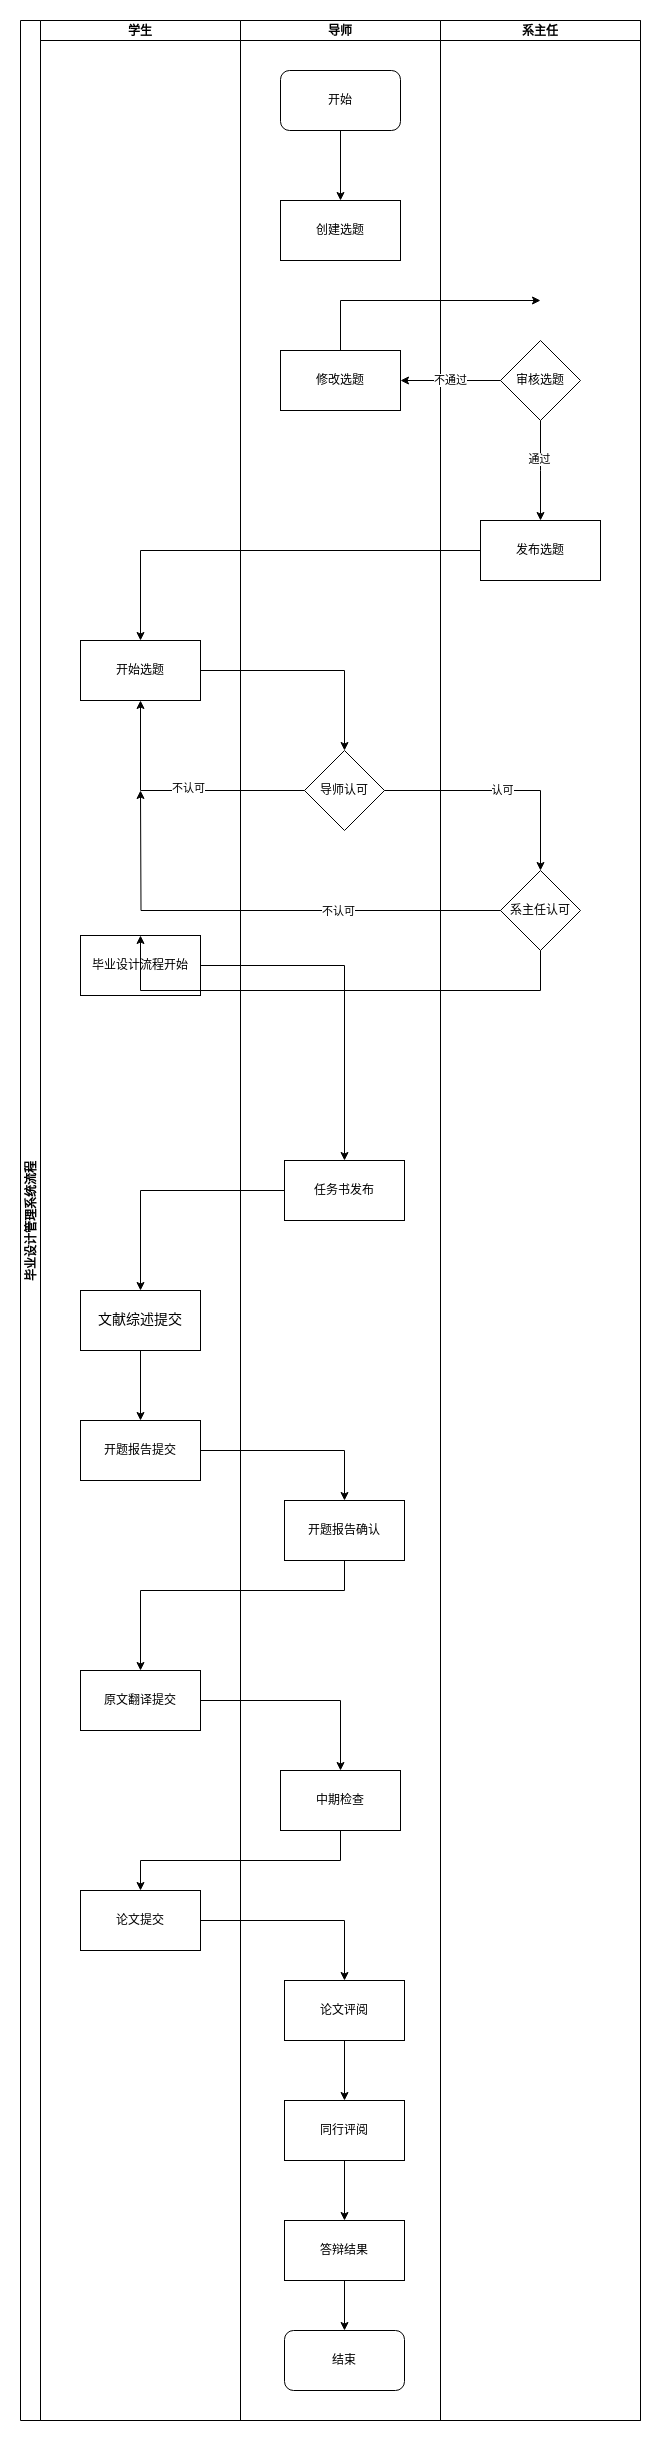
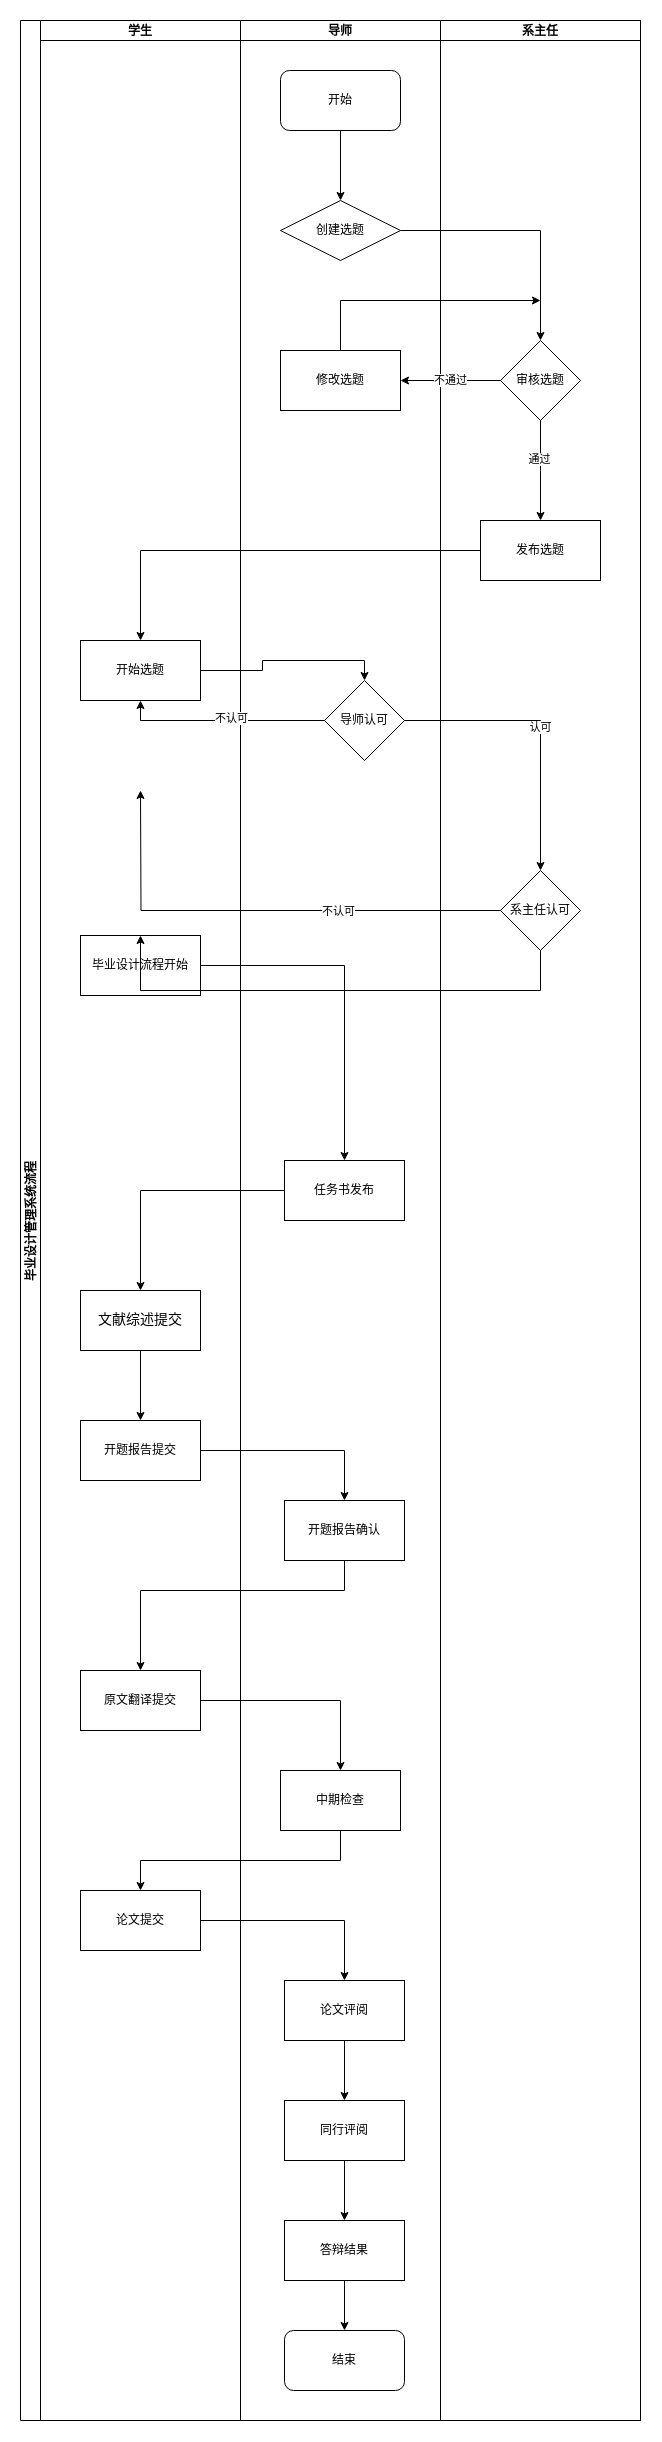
(341, 231) -> (341, 231)
none -> (522, 231)
(345, 791) -> (365, 721)
